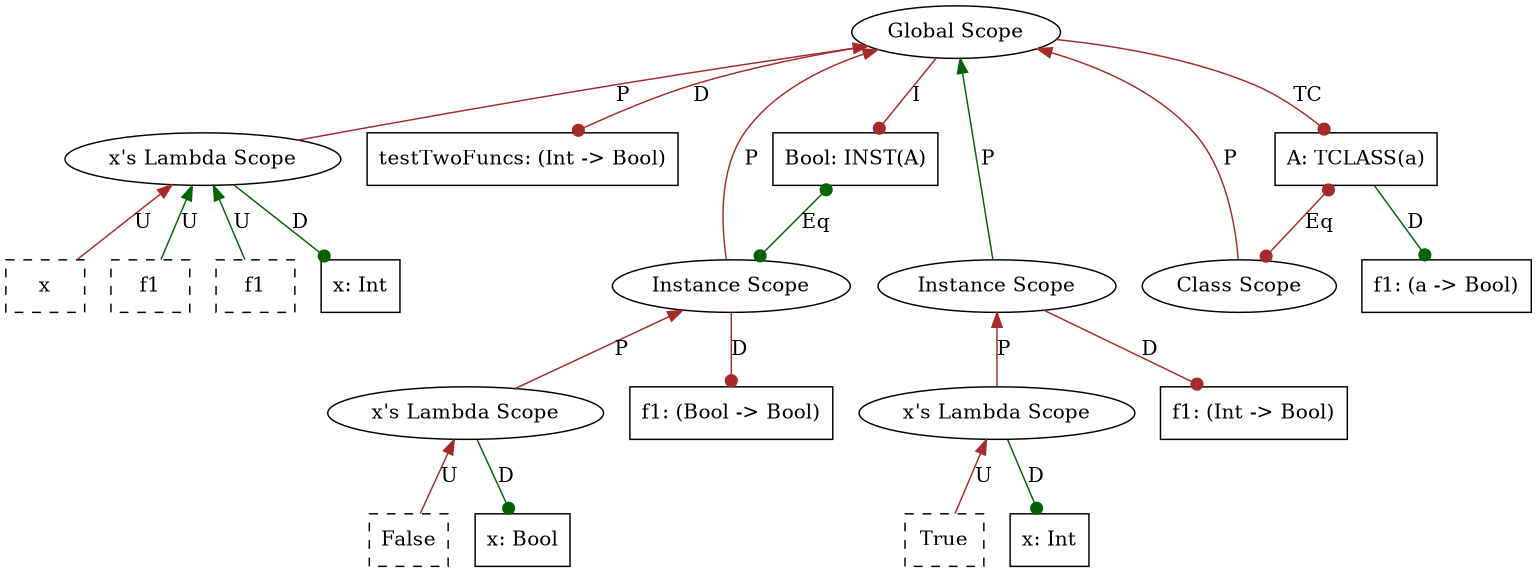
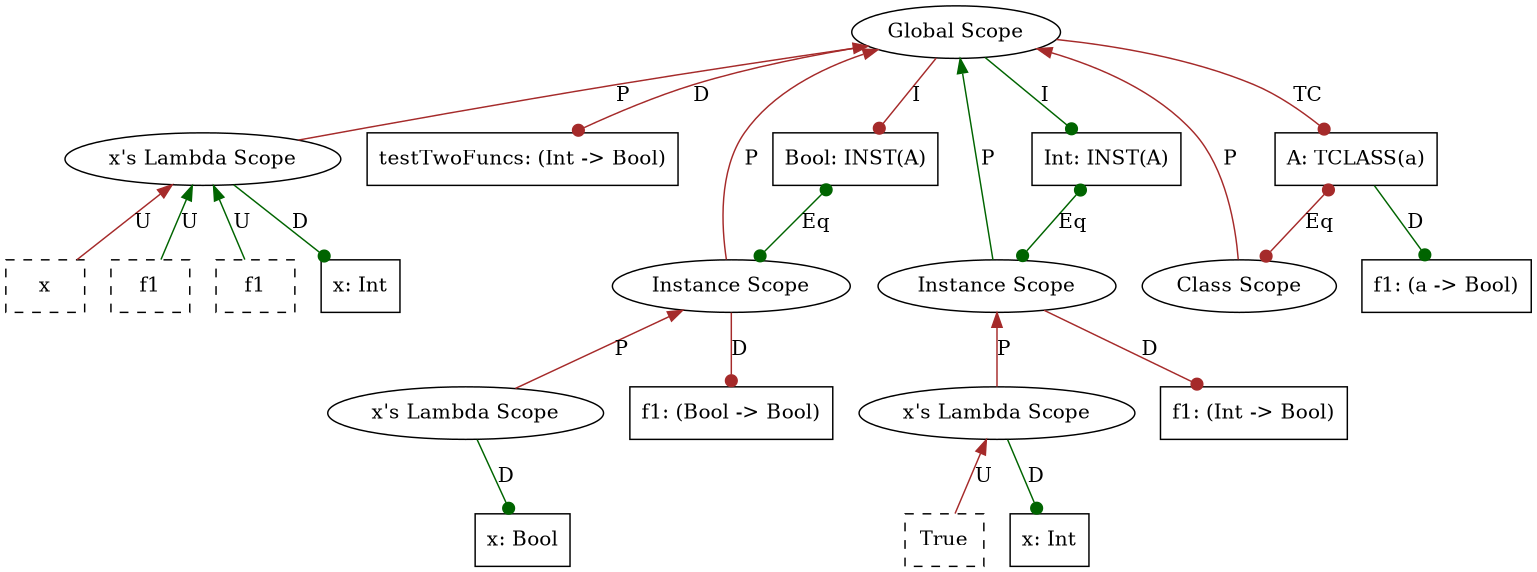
none -> (1106, 159)
(409, 540) -> none
